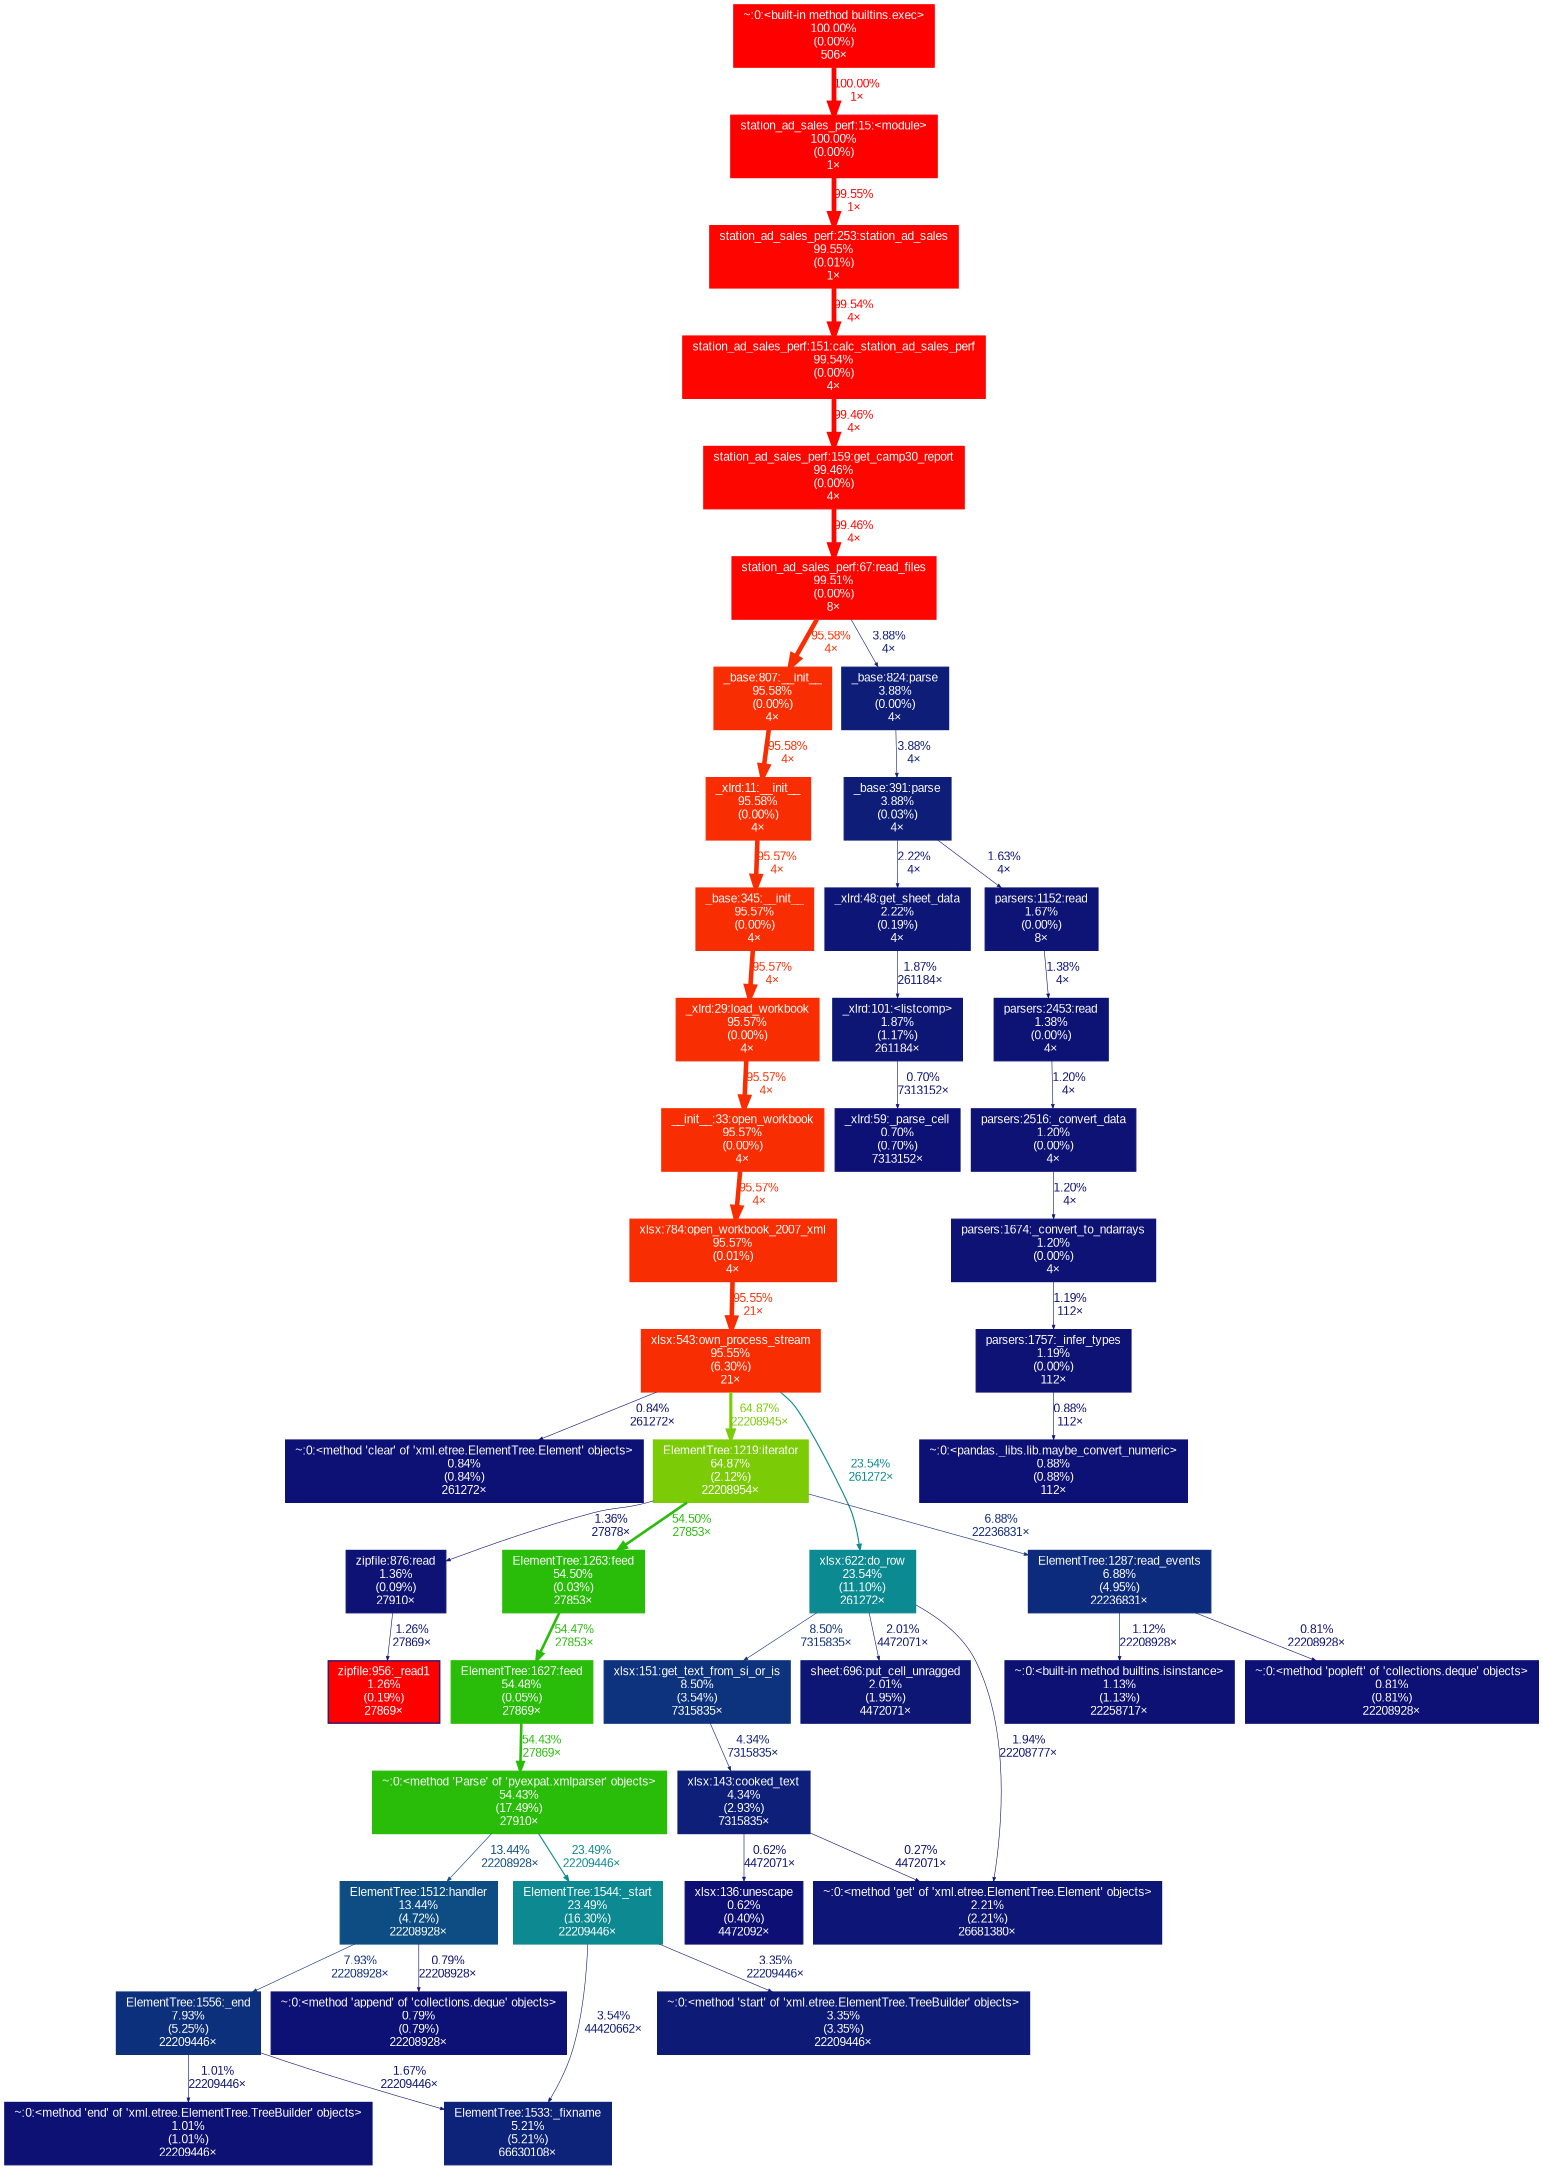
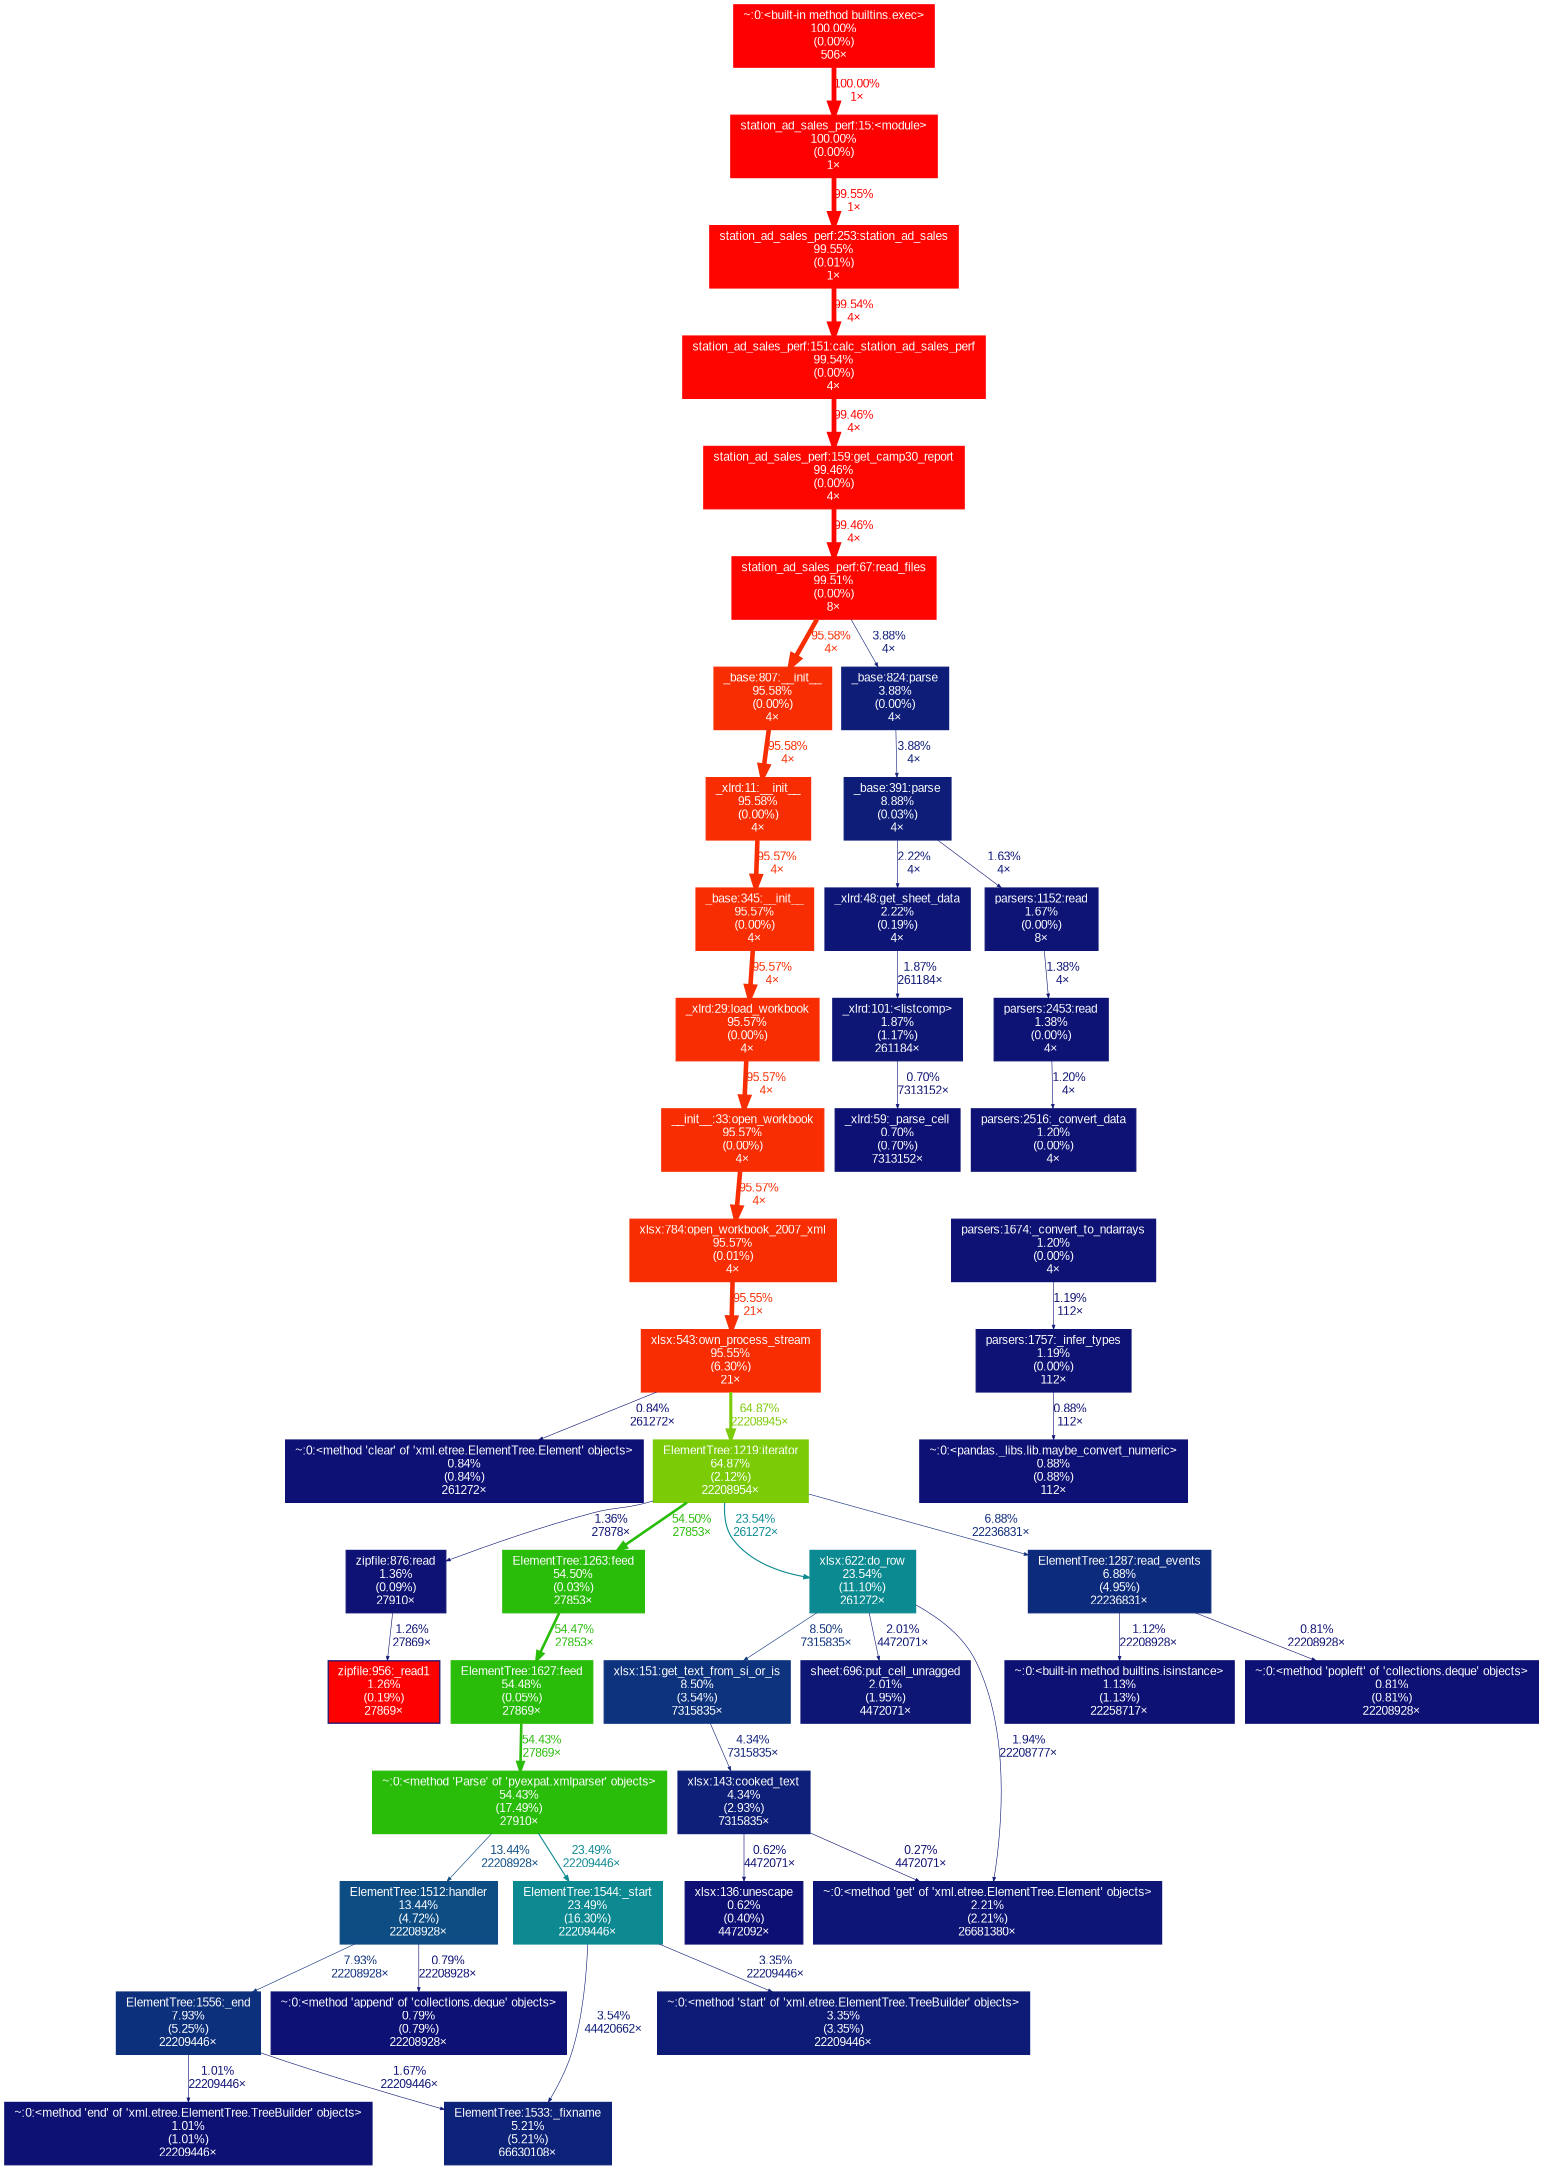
(898, 809) -> (898, 809)
(1054, 1193) -> none
(828, 1464) -> (749, 1555)
